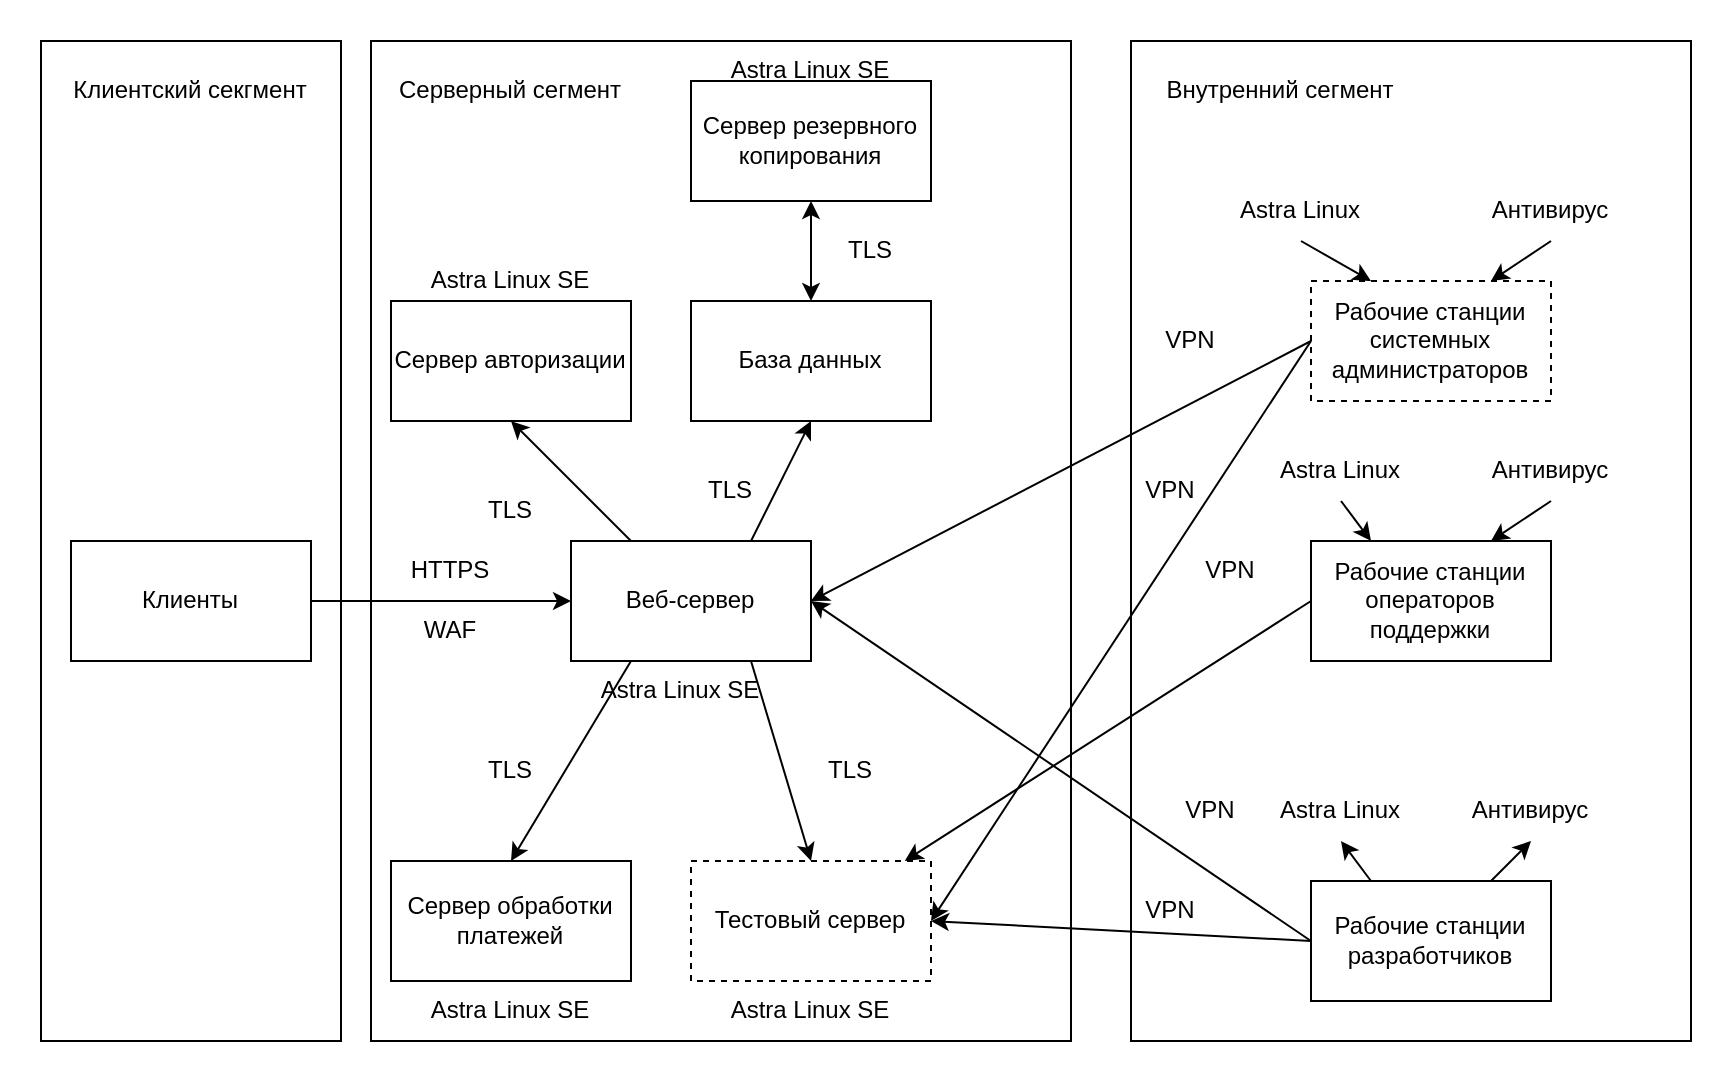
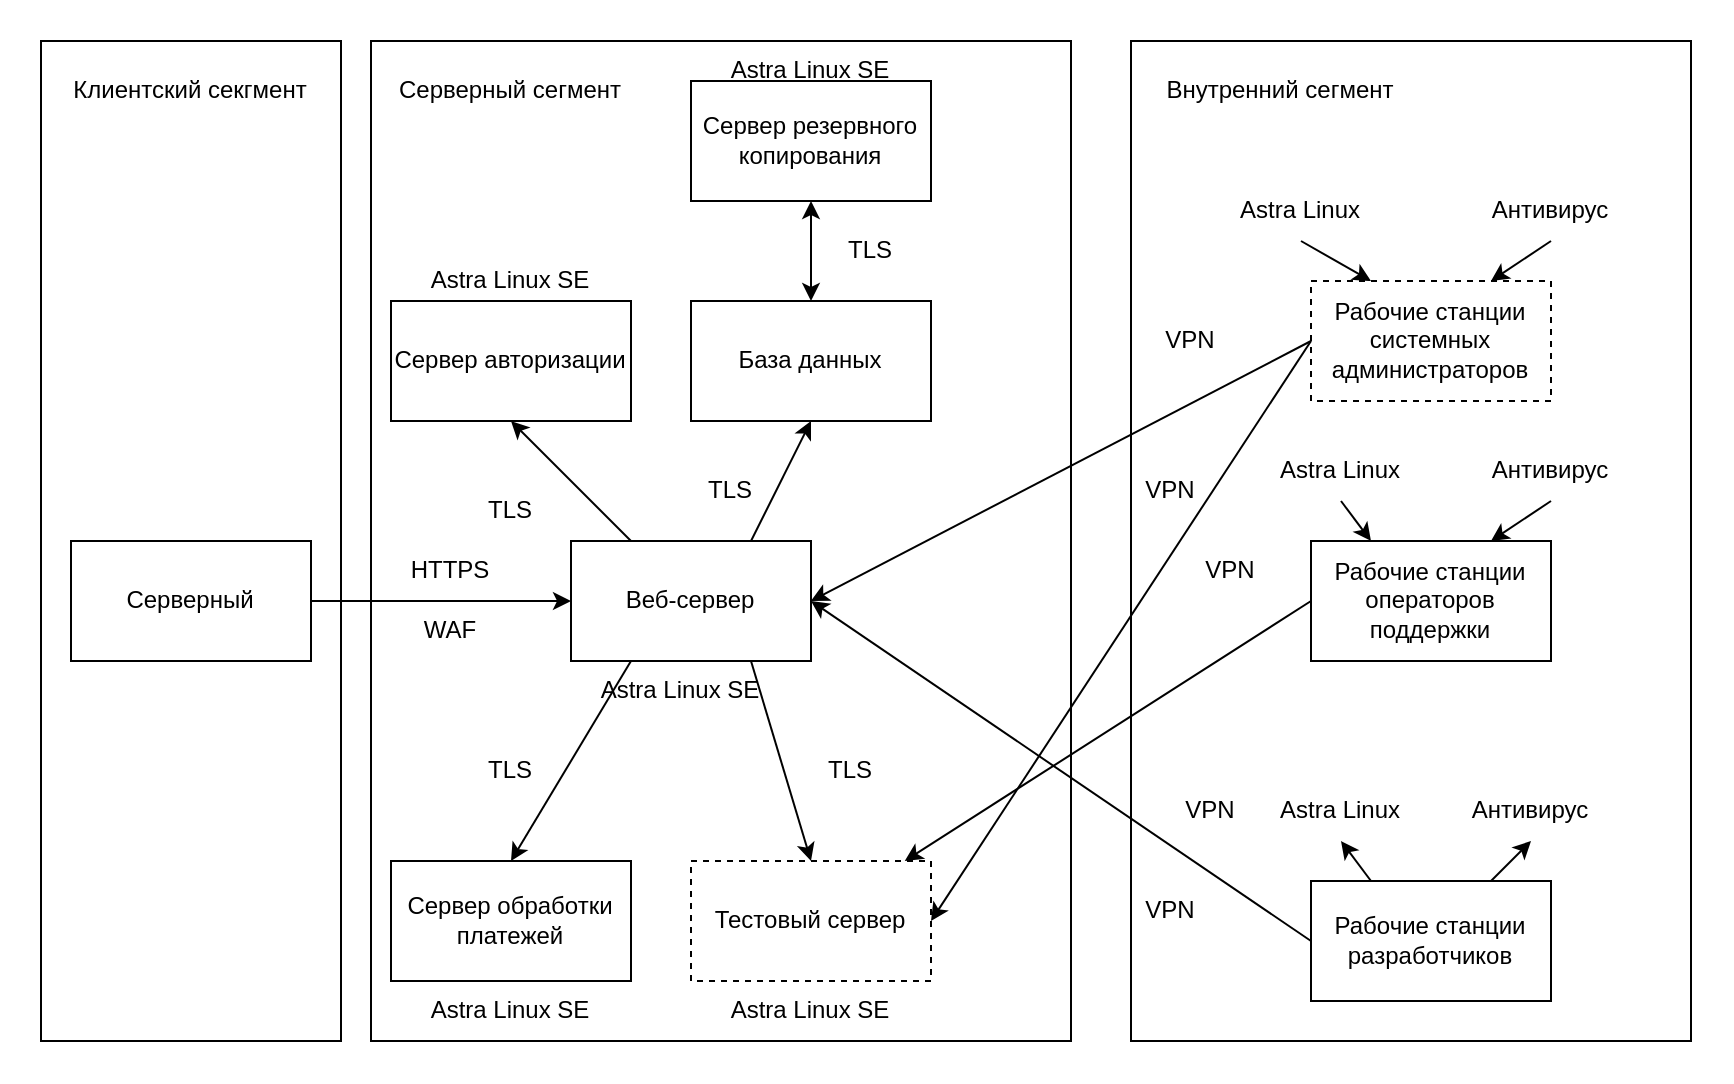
(191, 601) -> (191, 601)
(1128, 931) -> none
